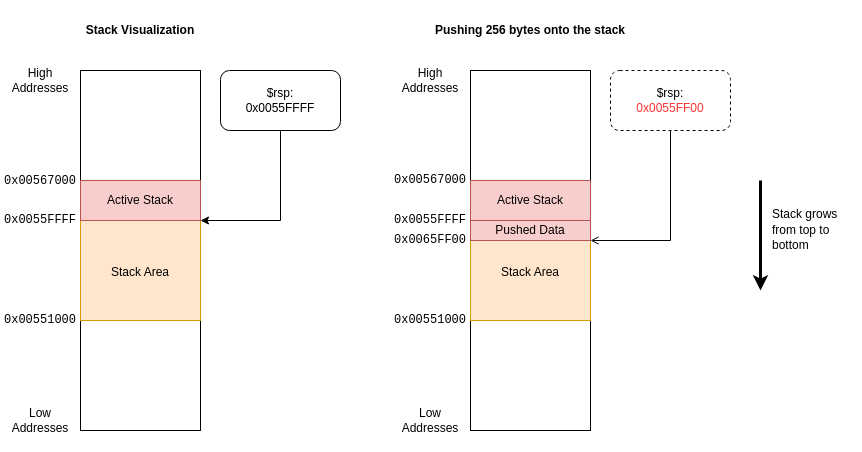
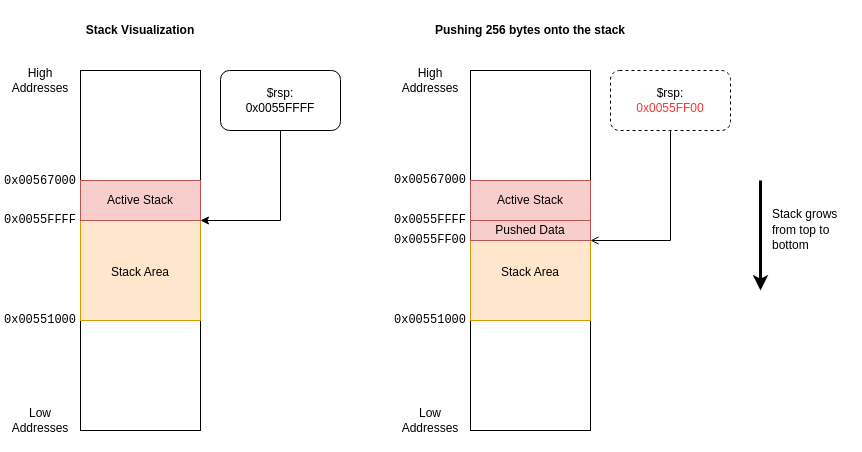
(431, 241) -> (431, 241)
